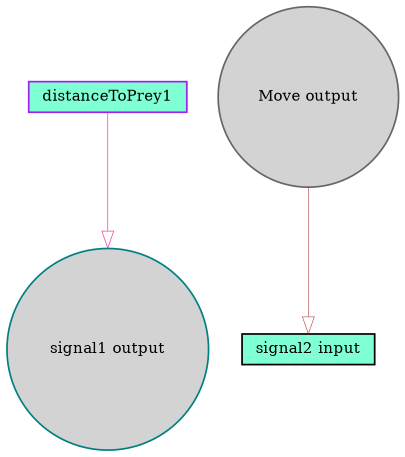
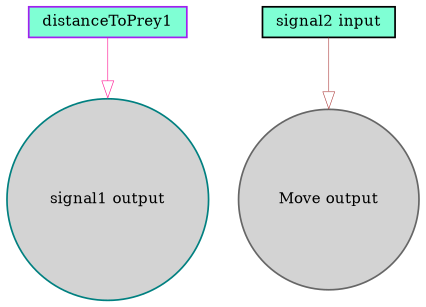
(308, 252) -> (329, 64)
